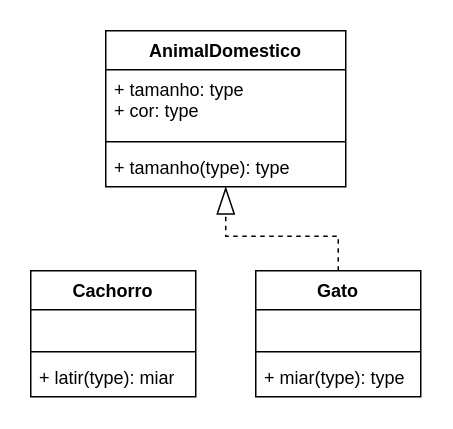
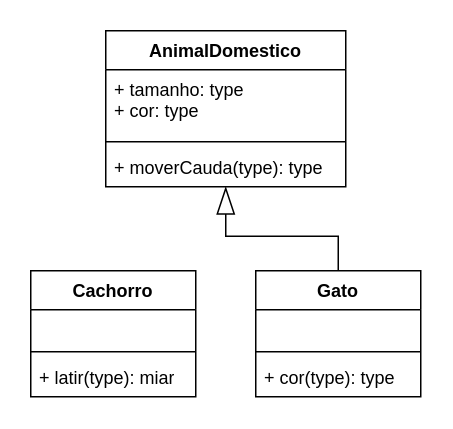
(214, 169) -> (227, 180)
(286, 236) -> (286, 236)
(340, 390) -> (340, 390)
